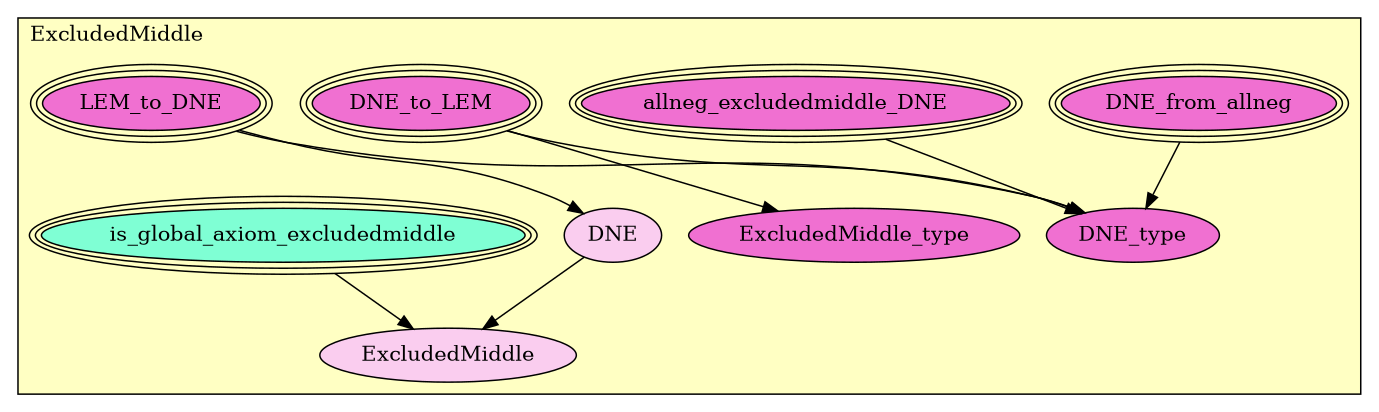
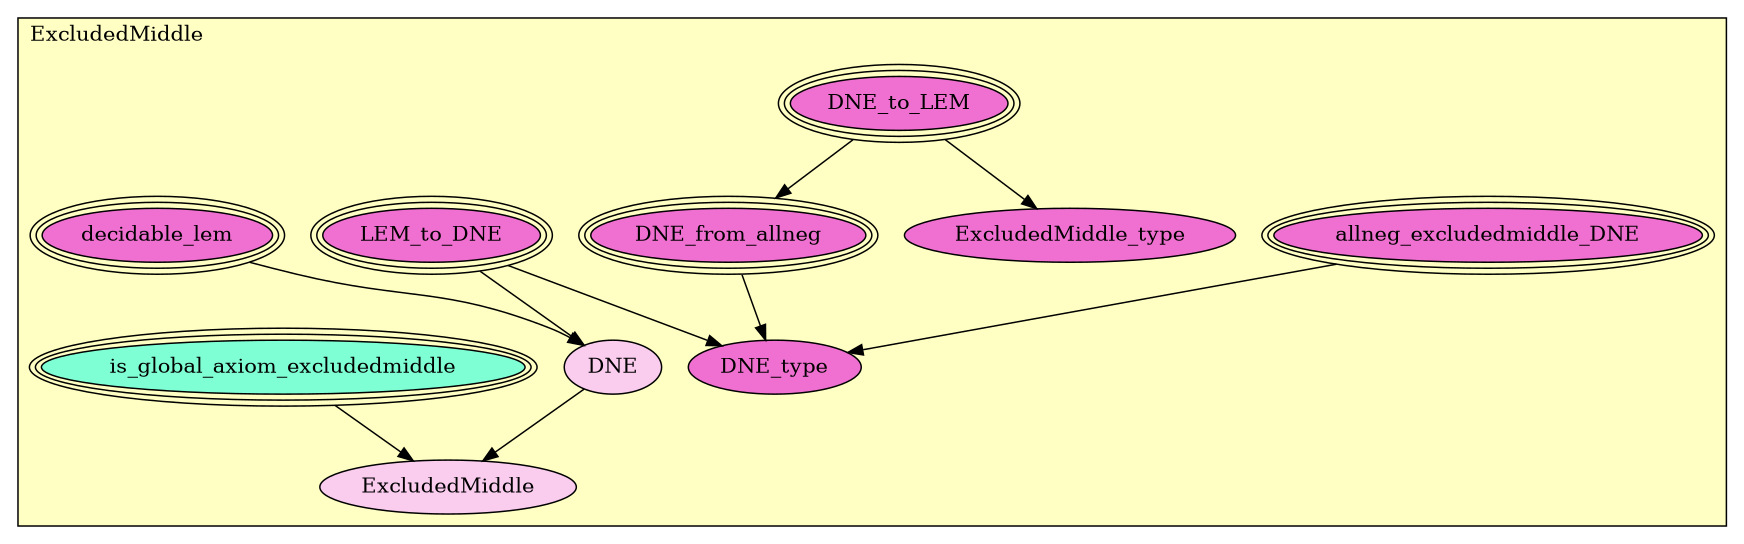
(789, 166) -> (820, 164)
none -> (157, 235)
